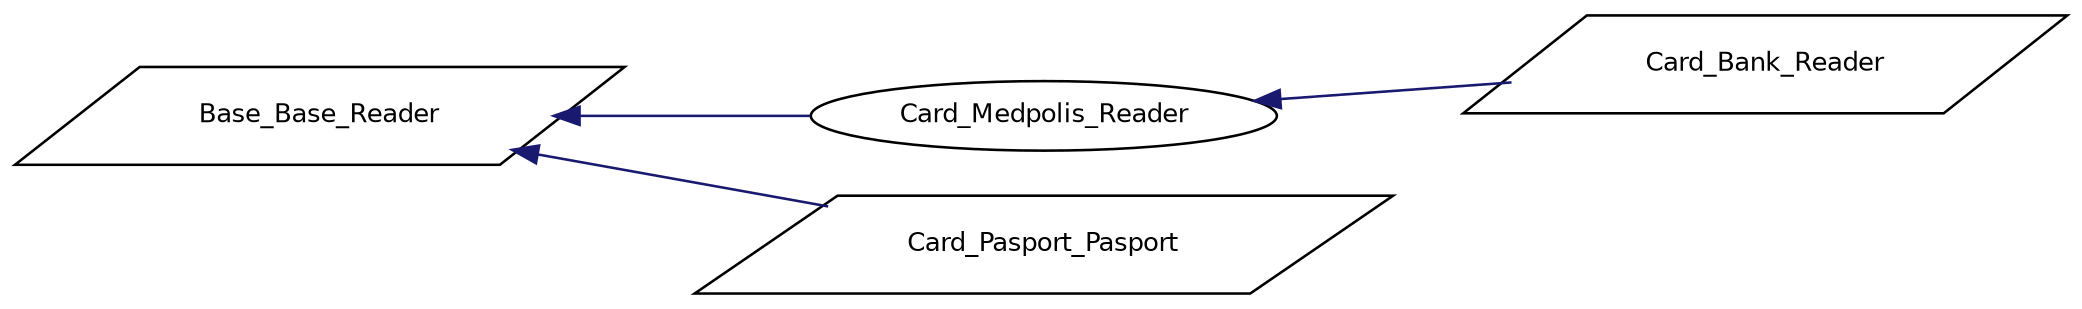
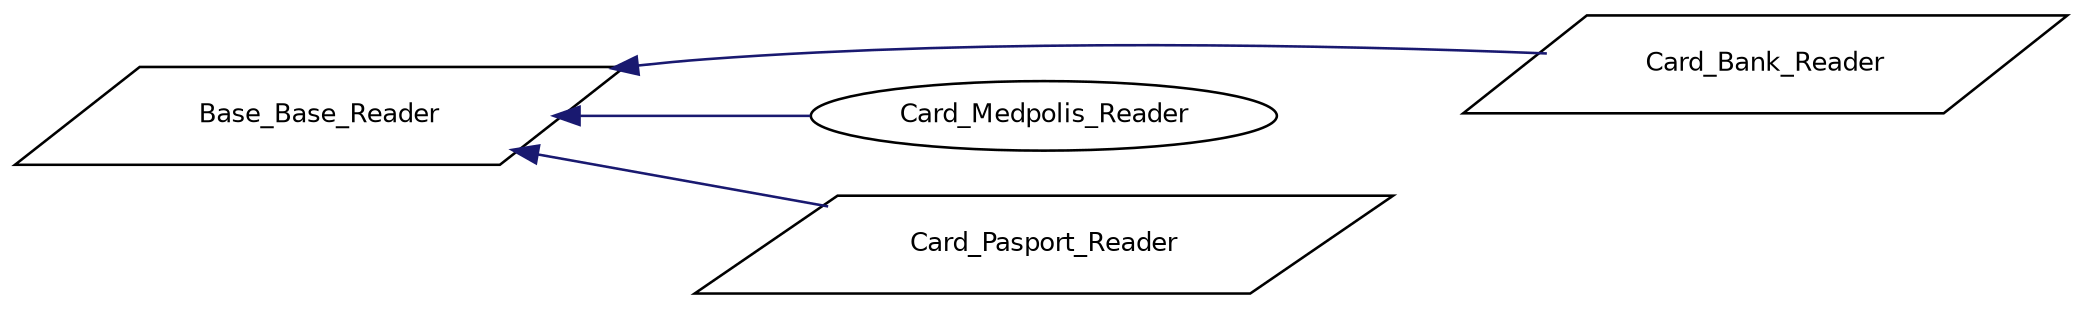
(1396, 91) -> (1092, 46)
(1044, 245) -> (1044, 245)
